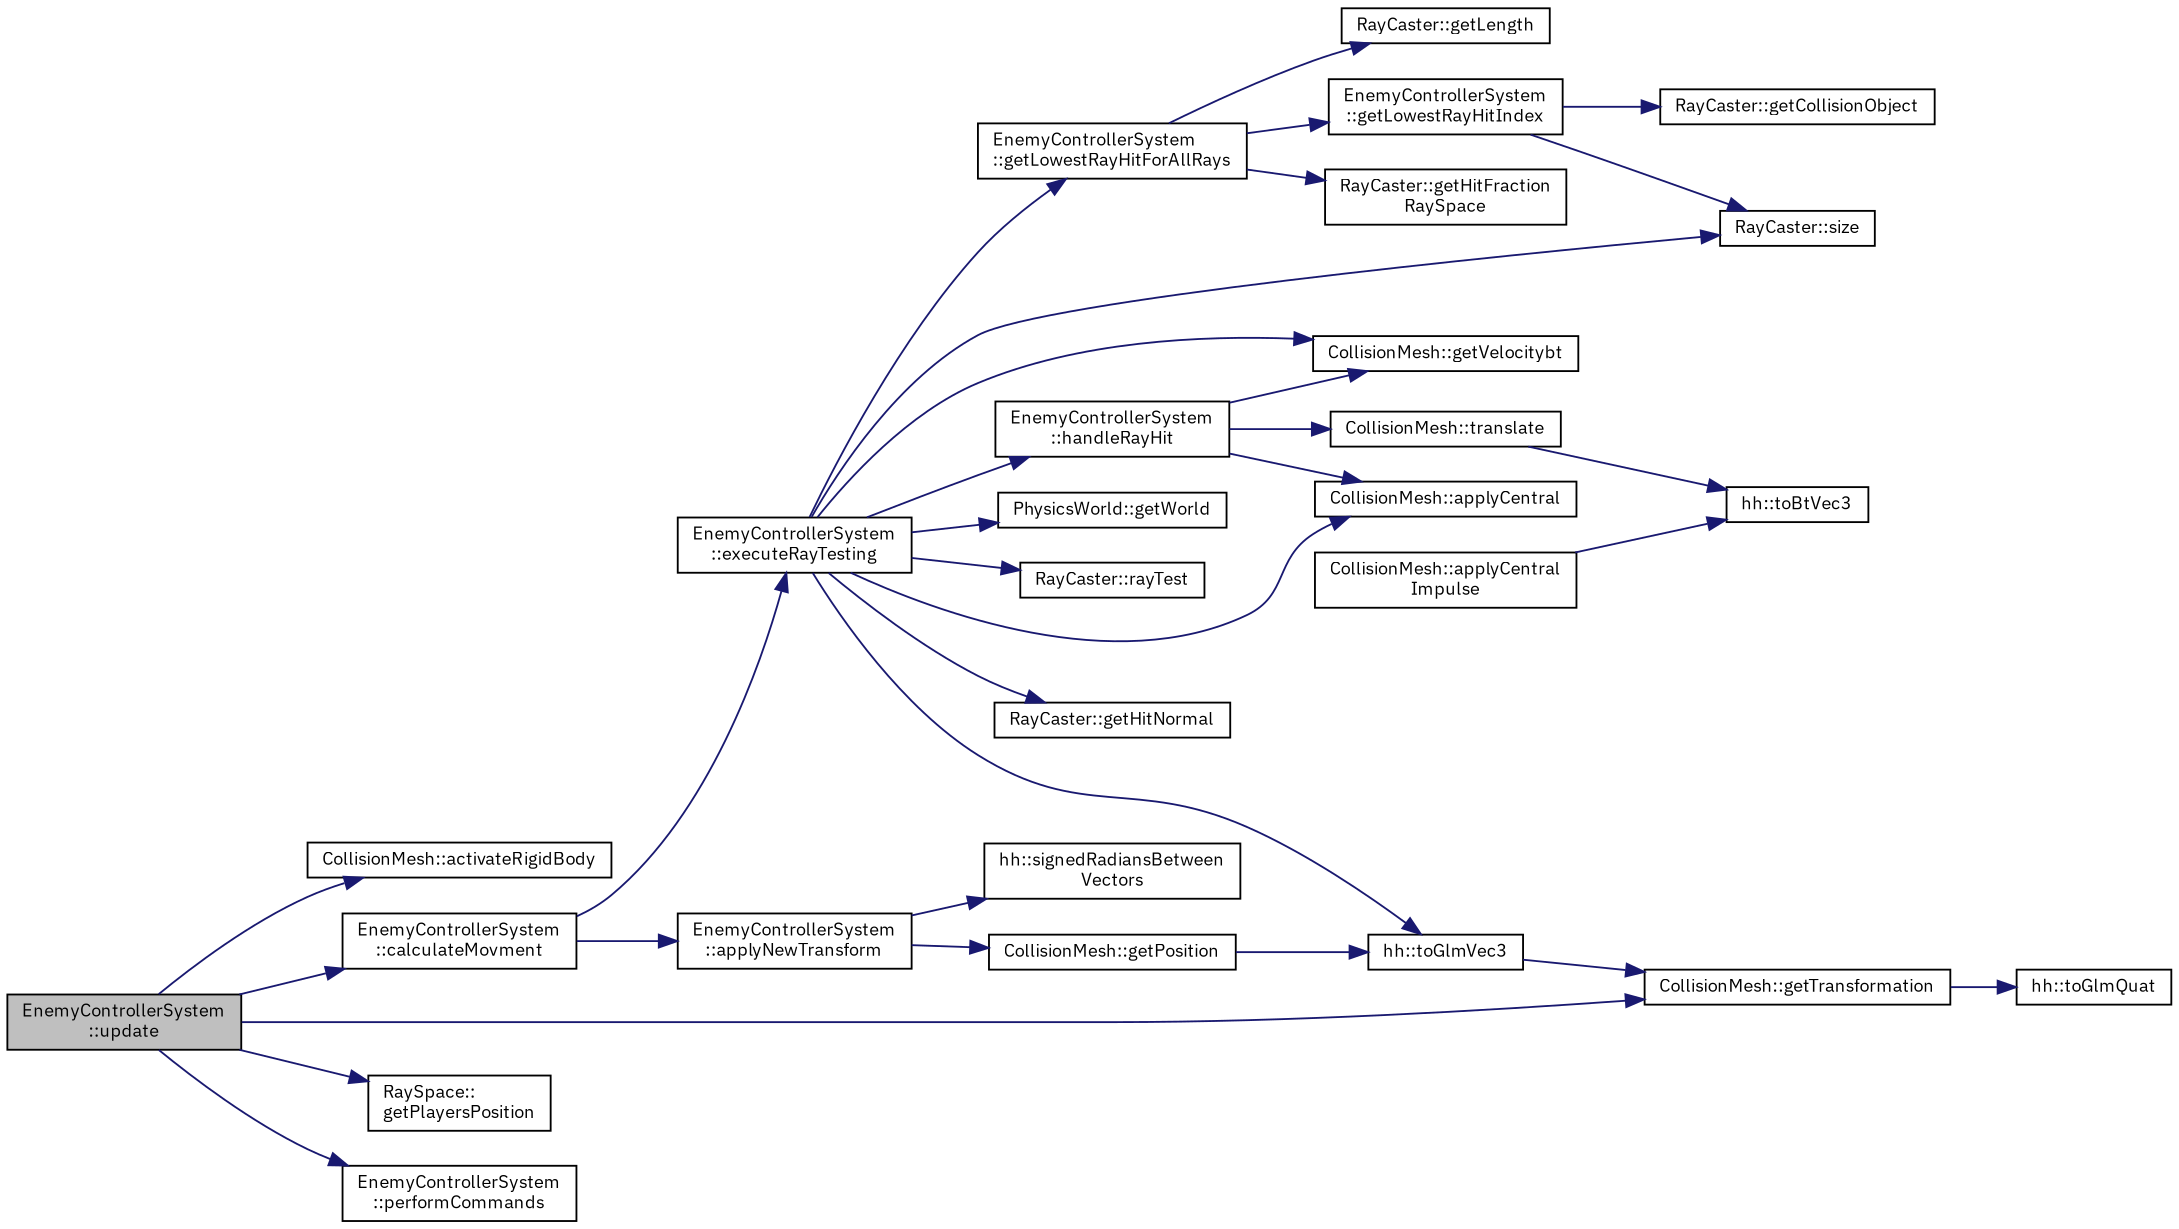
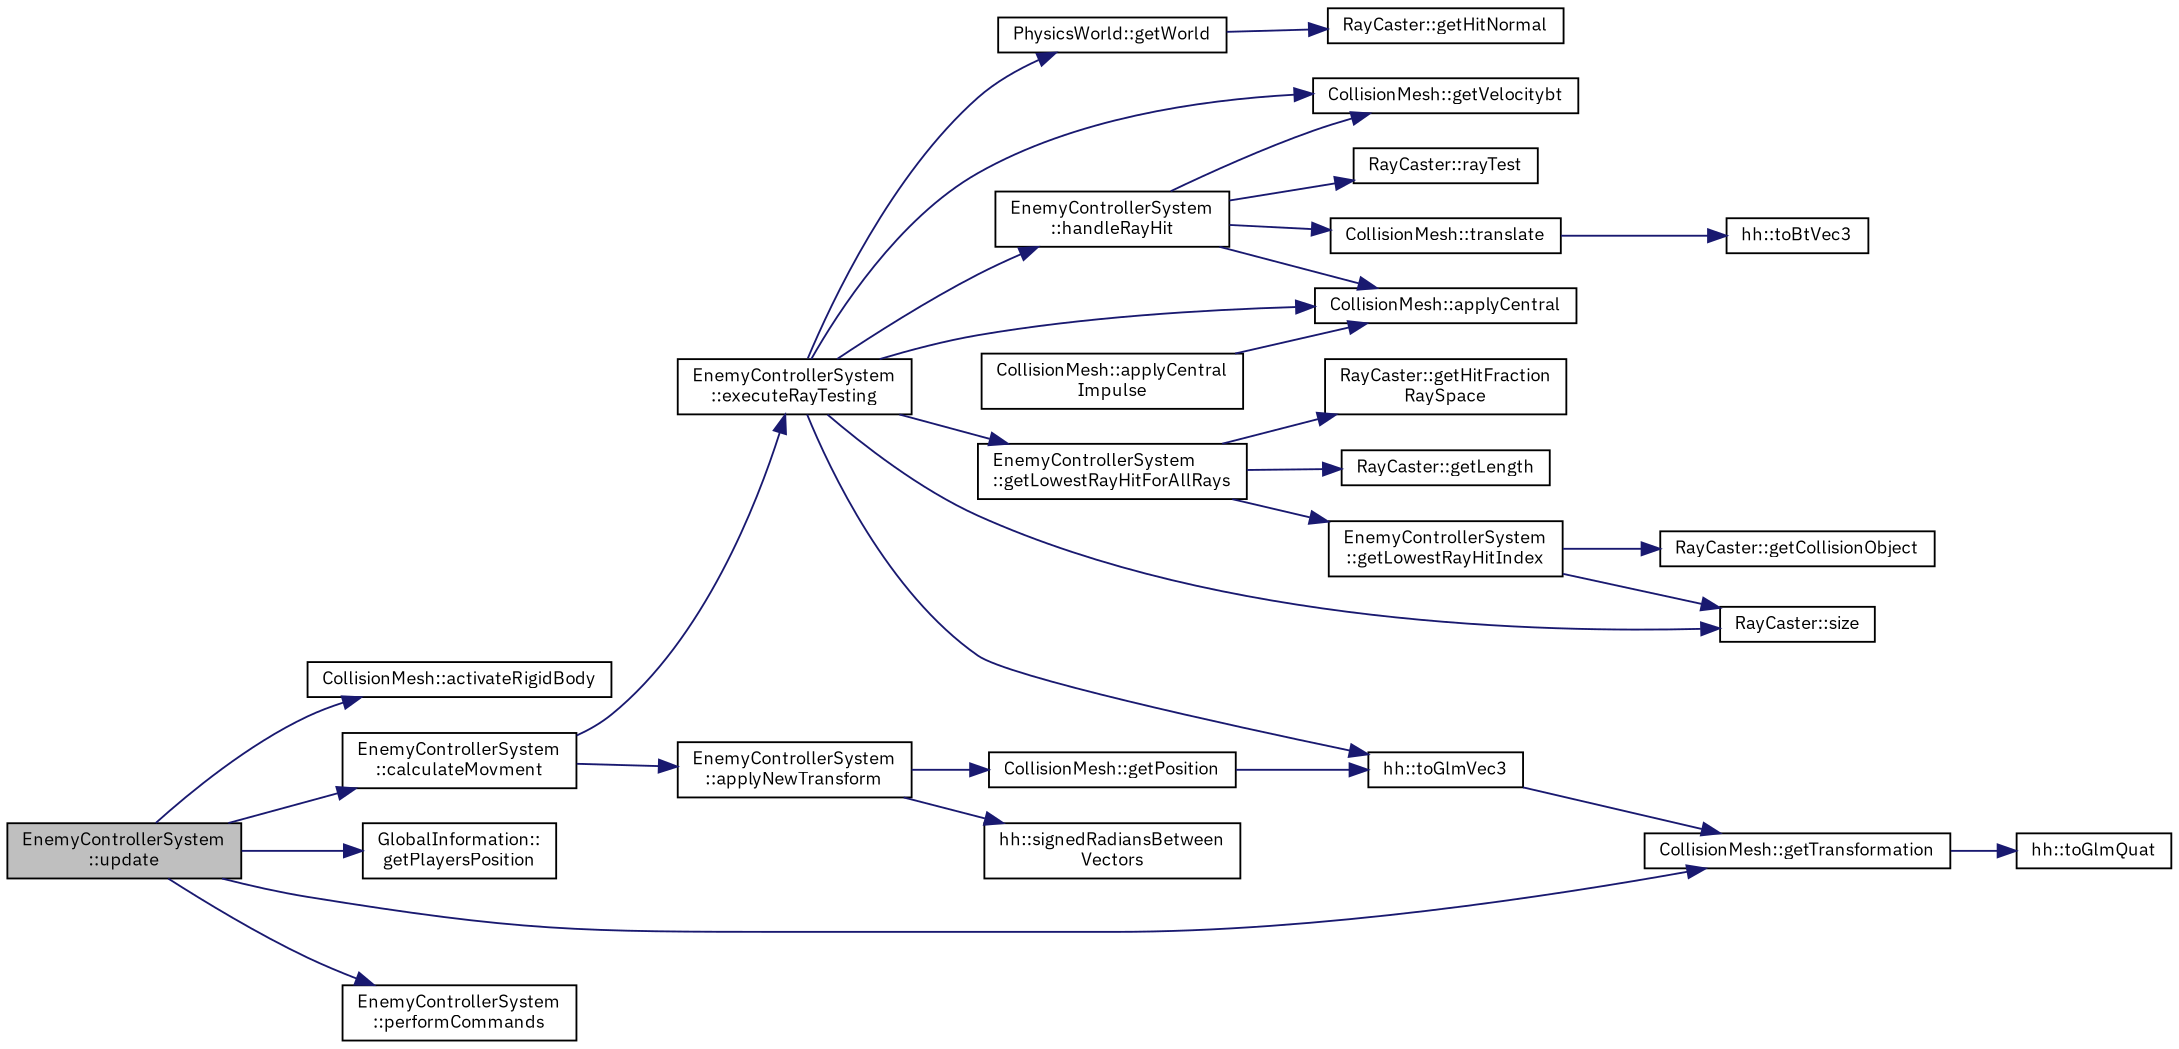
(1641, 538) -> (1292, 340)
(956, 563) -> (1282, 192)
(923, 643) -> (1268, 31)
(459, 1103) -> (459, 851)
